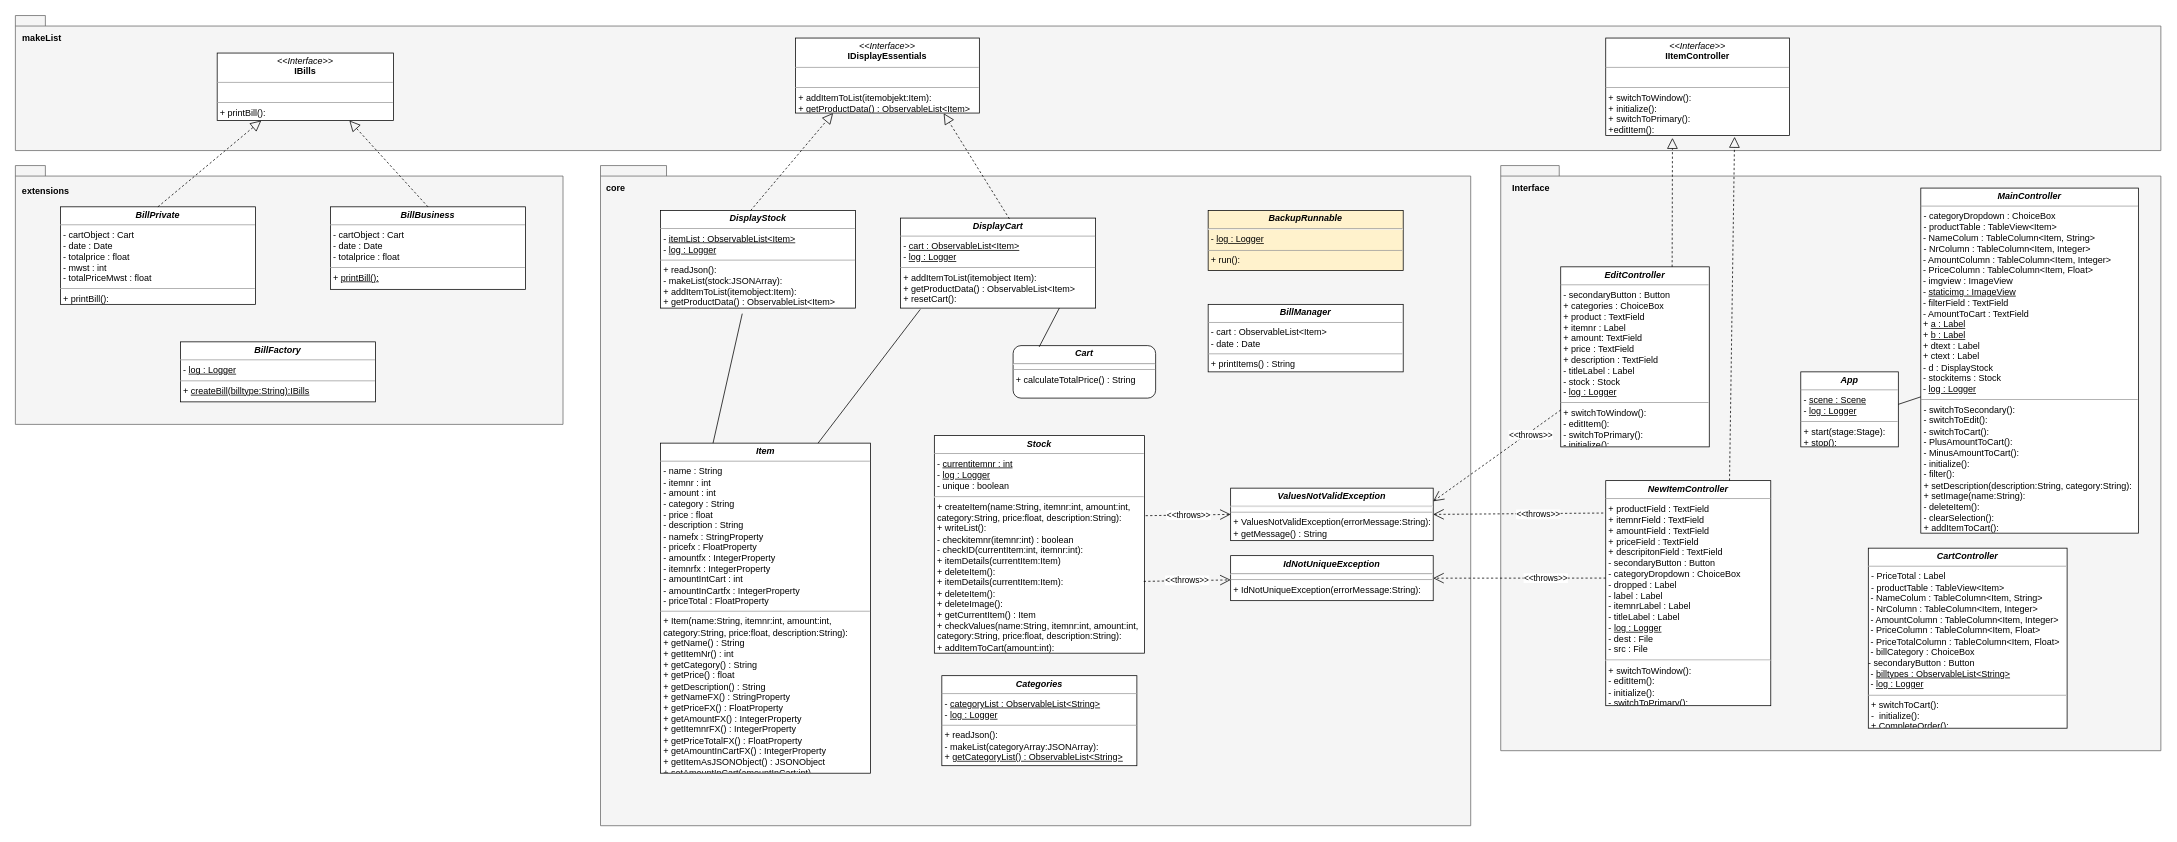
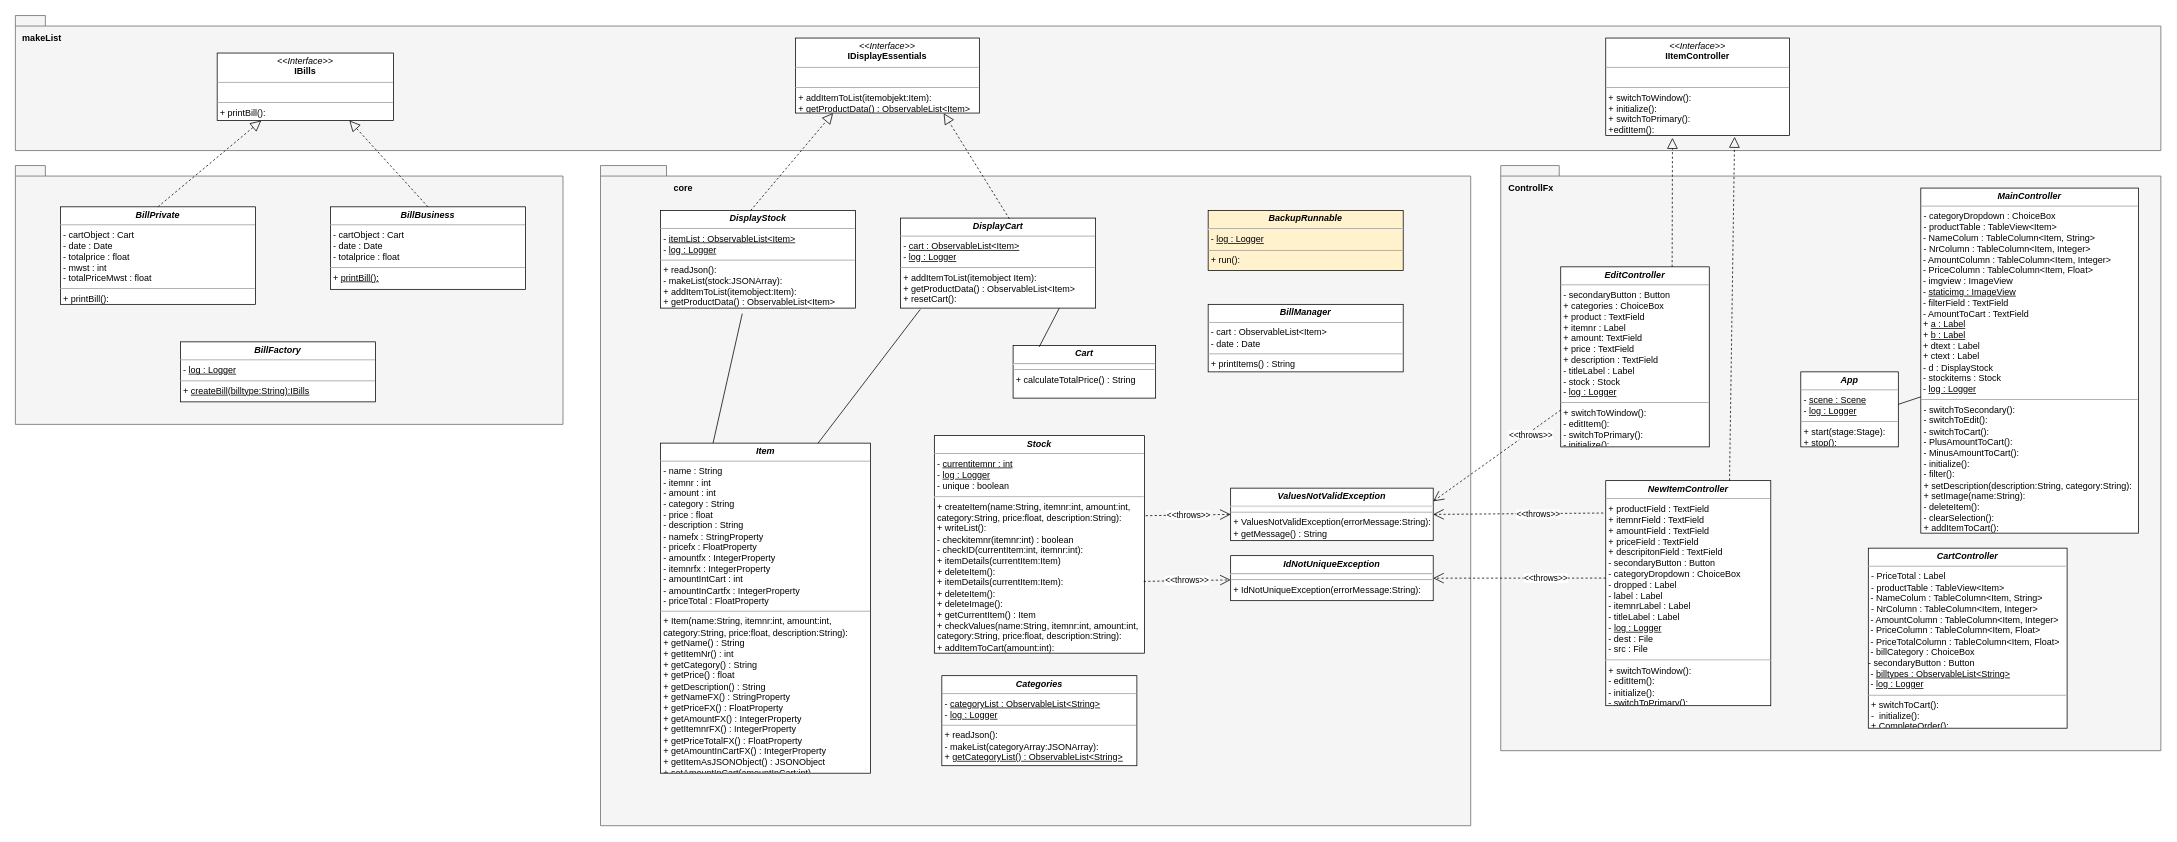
(615, 188) -> (683, 188)
(1531, 188) -> (1531, 188)
(45, 192) -> none
(1084, 372) -> (1084, 372)
